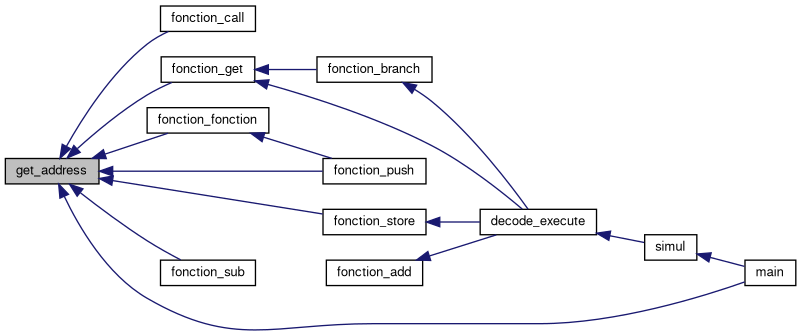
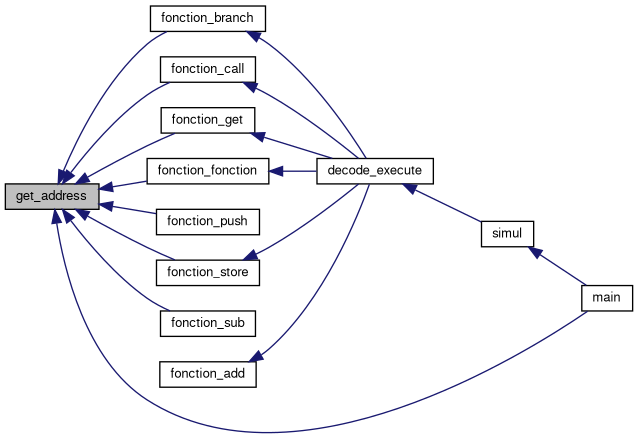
(293, 70) -> (105, 93)
none -> (309, 121)
(298, 148) -> (300, 171)
